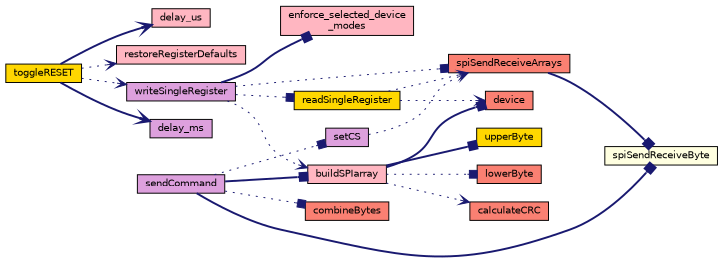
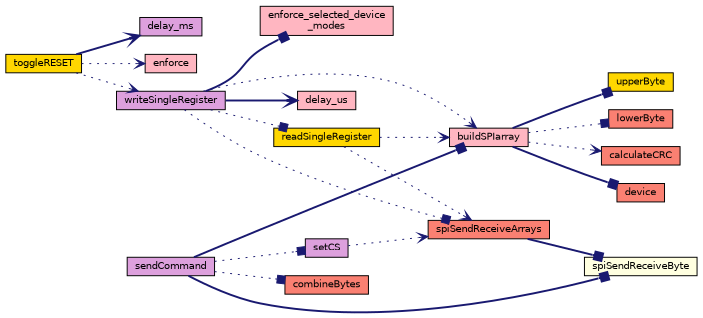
(100, 43) -> (256, 100)
(181, 55) -> (171, 64)
(440, 100) -> (410, 137)
